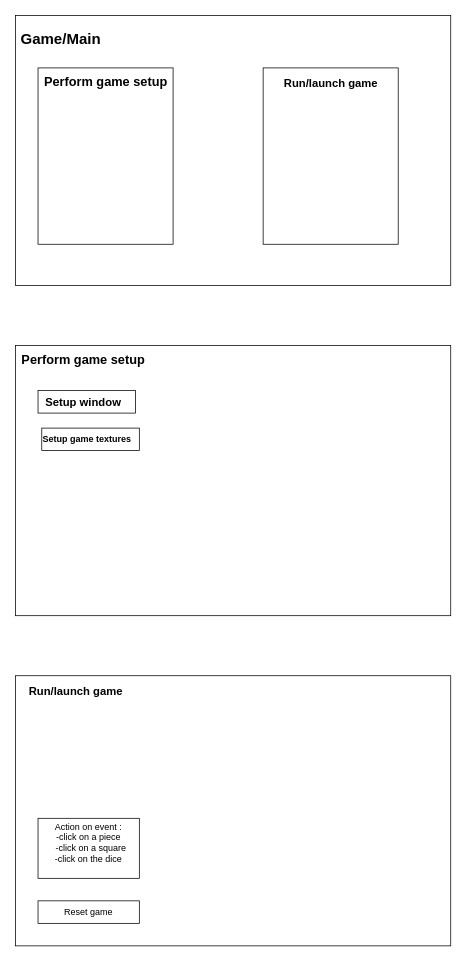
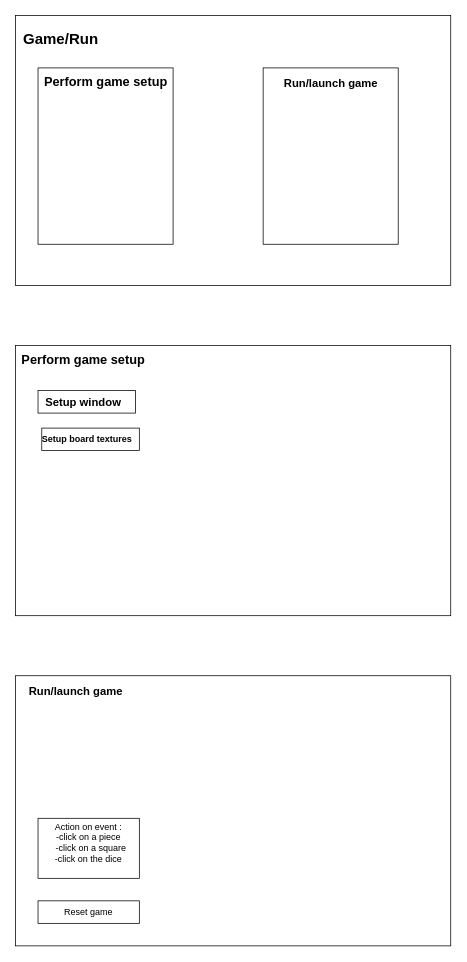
(61, 38) -> (61, 38)
(87, 439) -> (87, 439)
